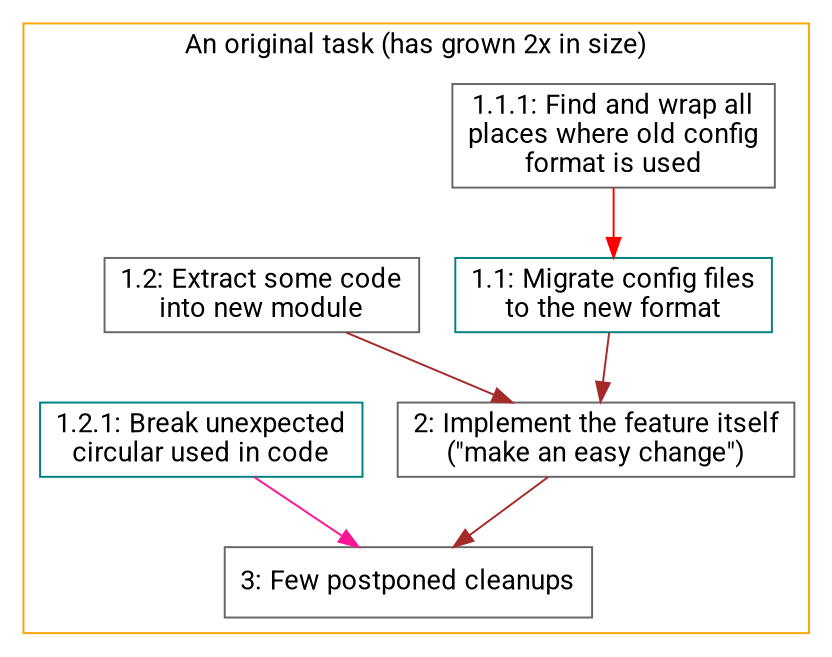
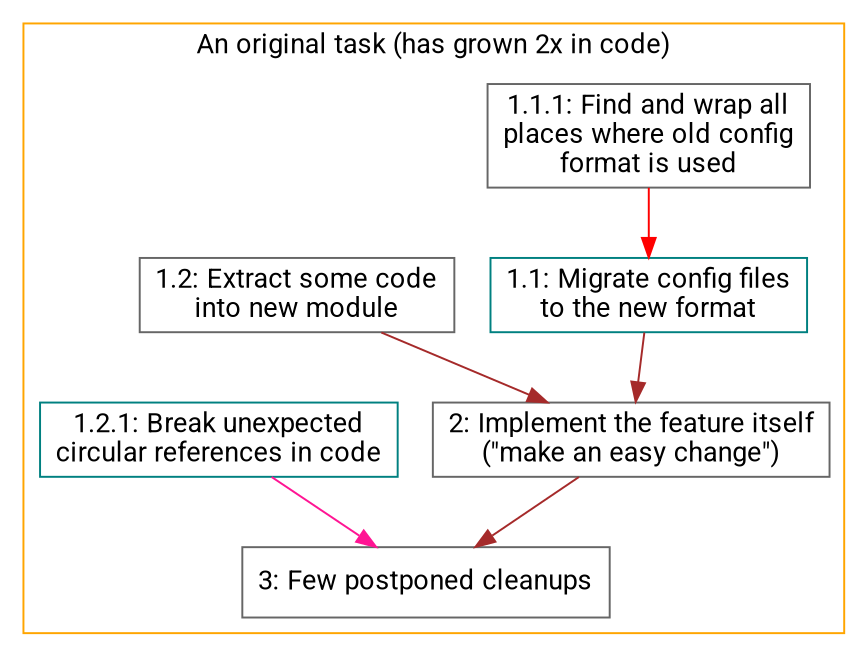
(416, 46) -> (434, 46)
(201, 440) -> (219, 440)
